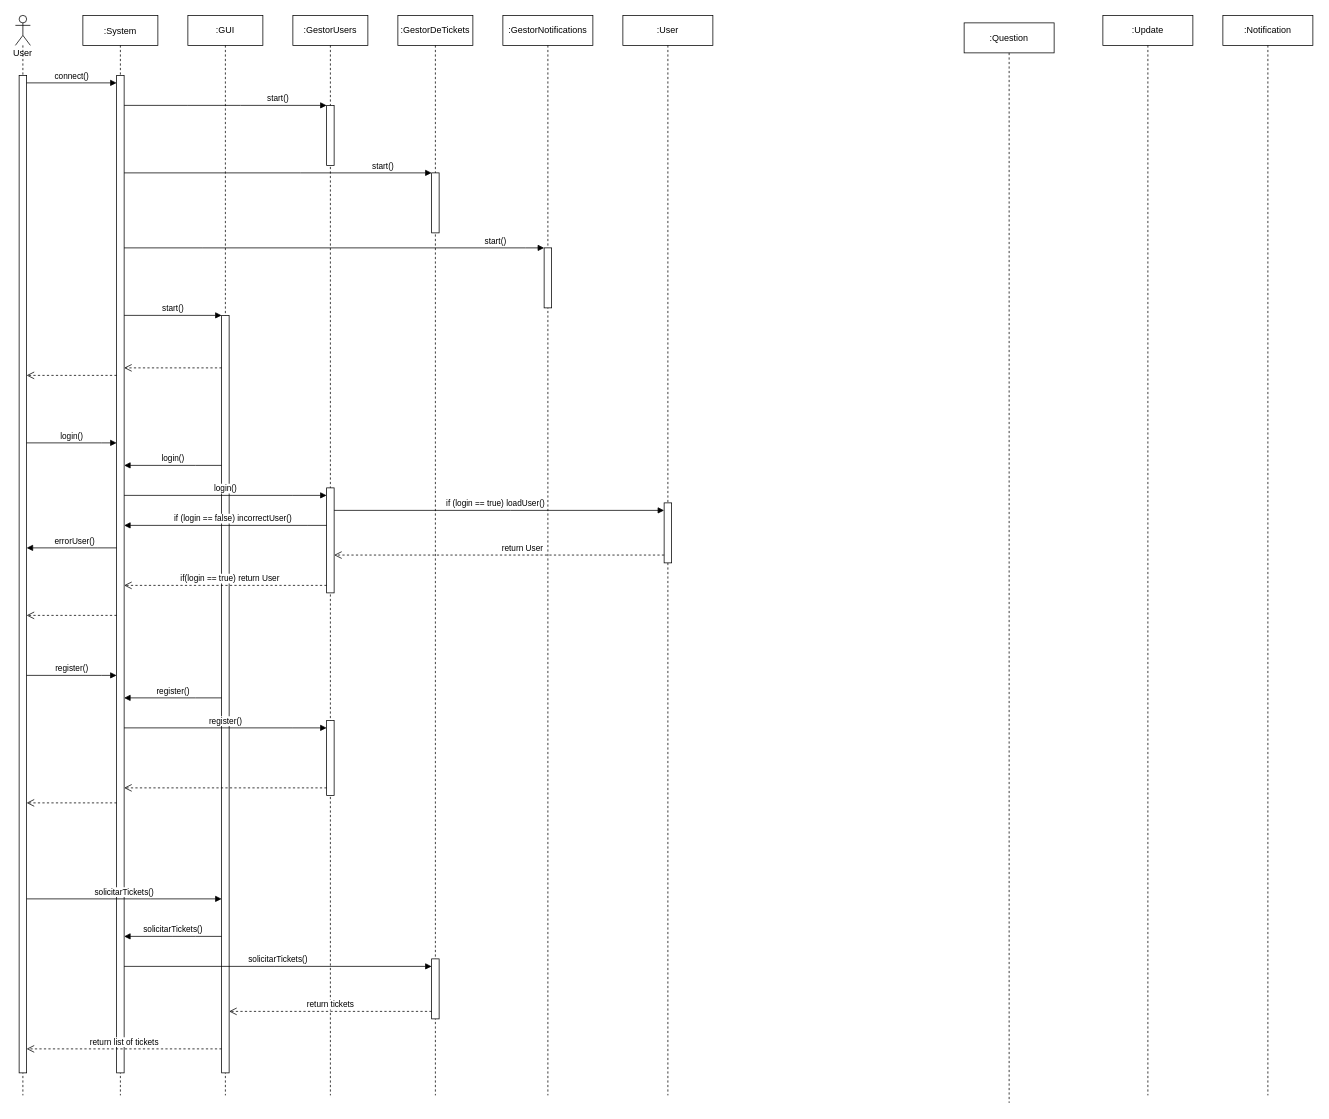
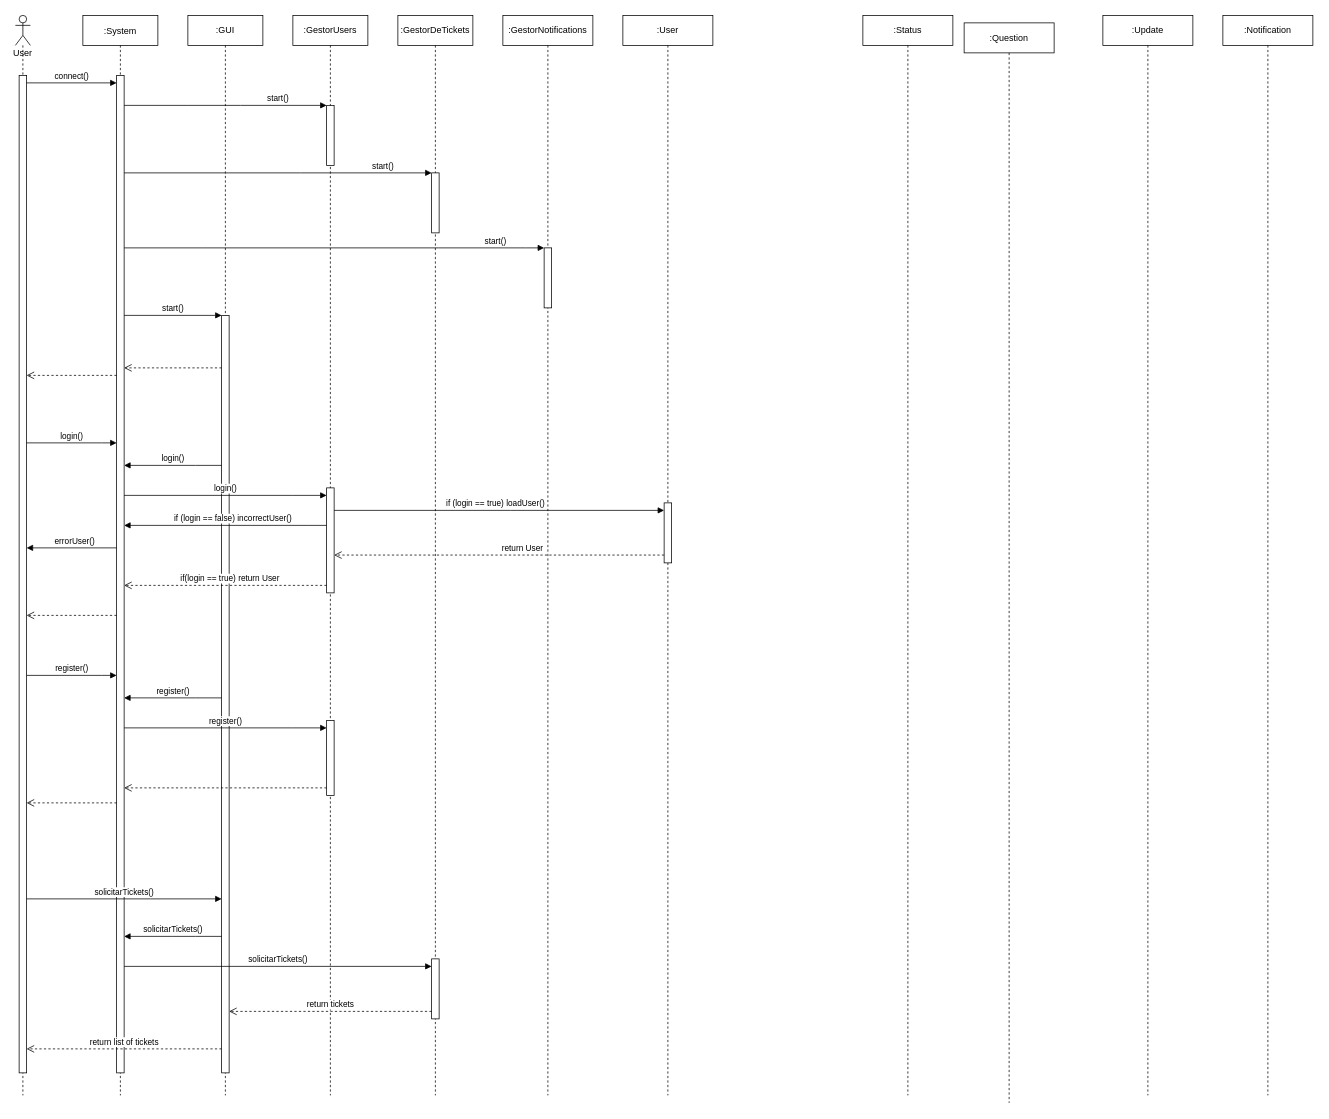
none -> (908, 555)
